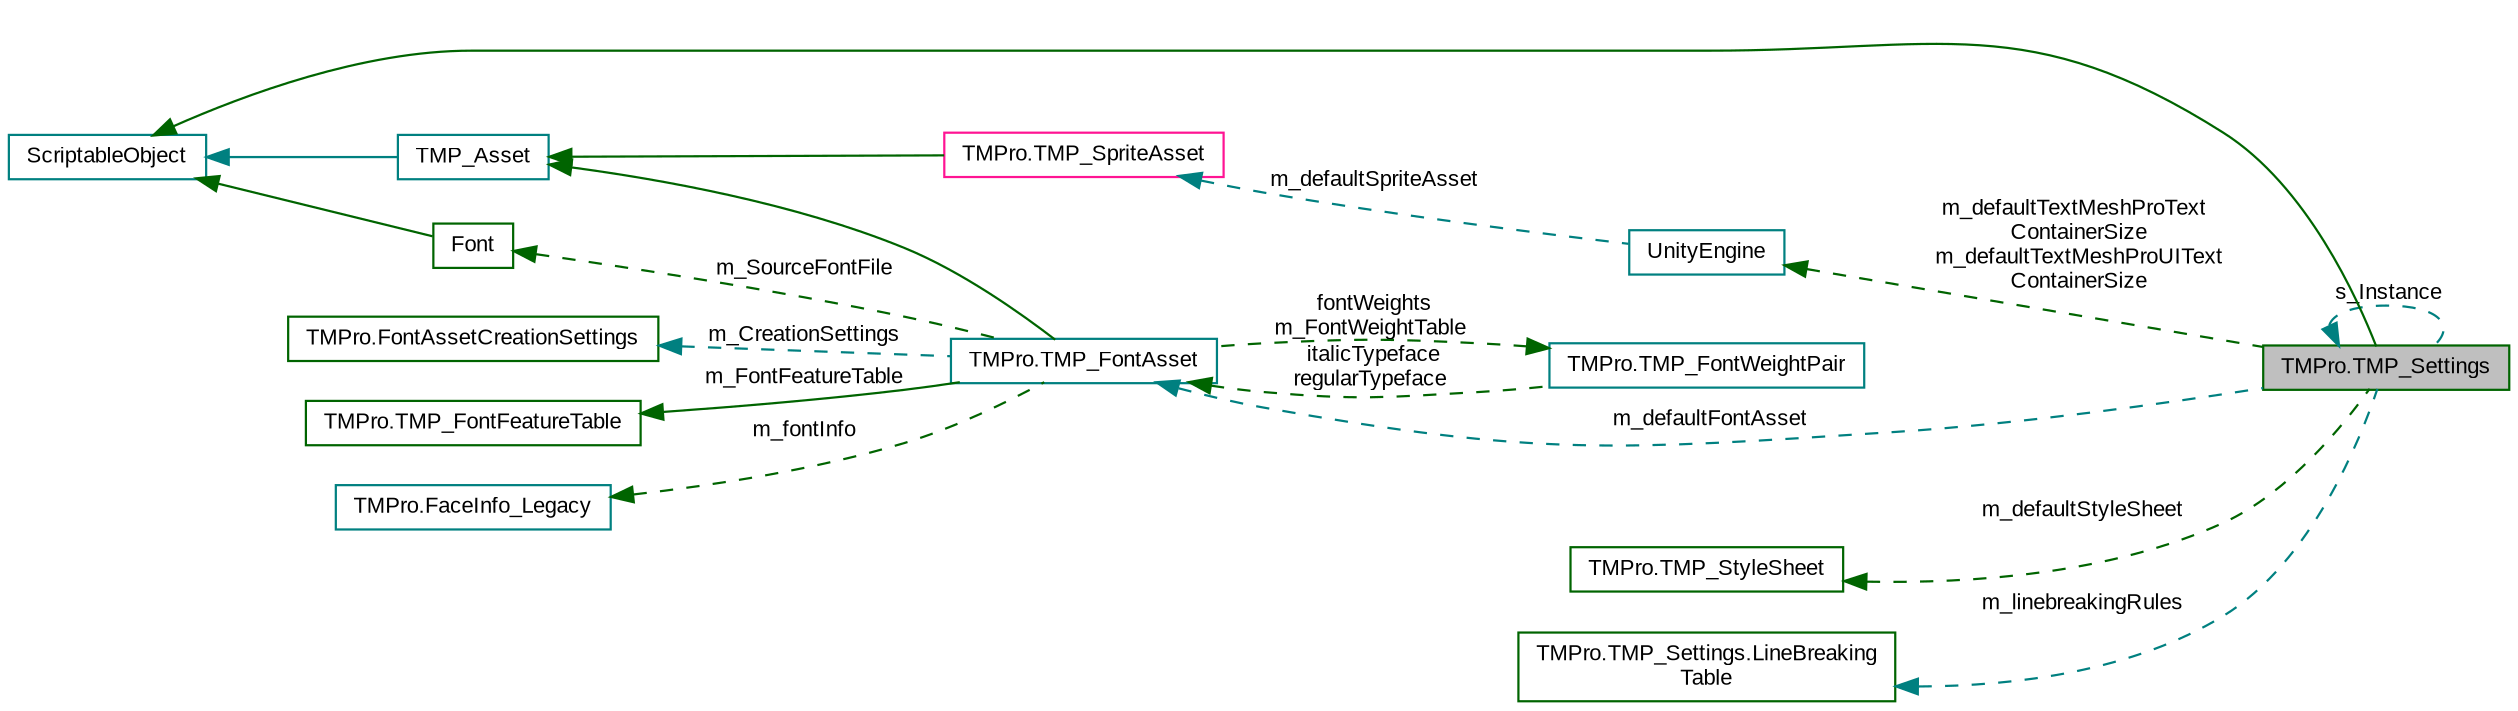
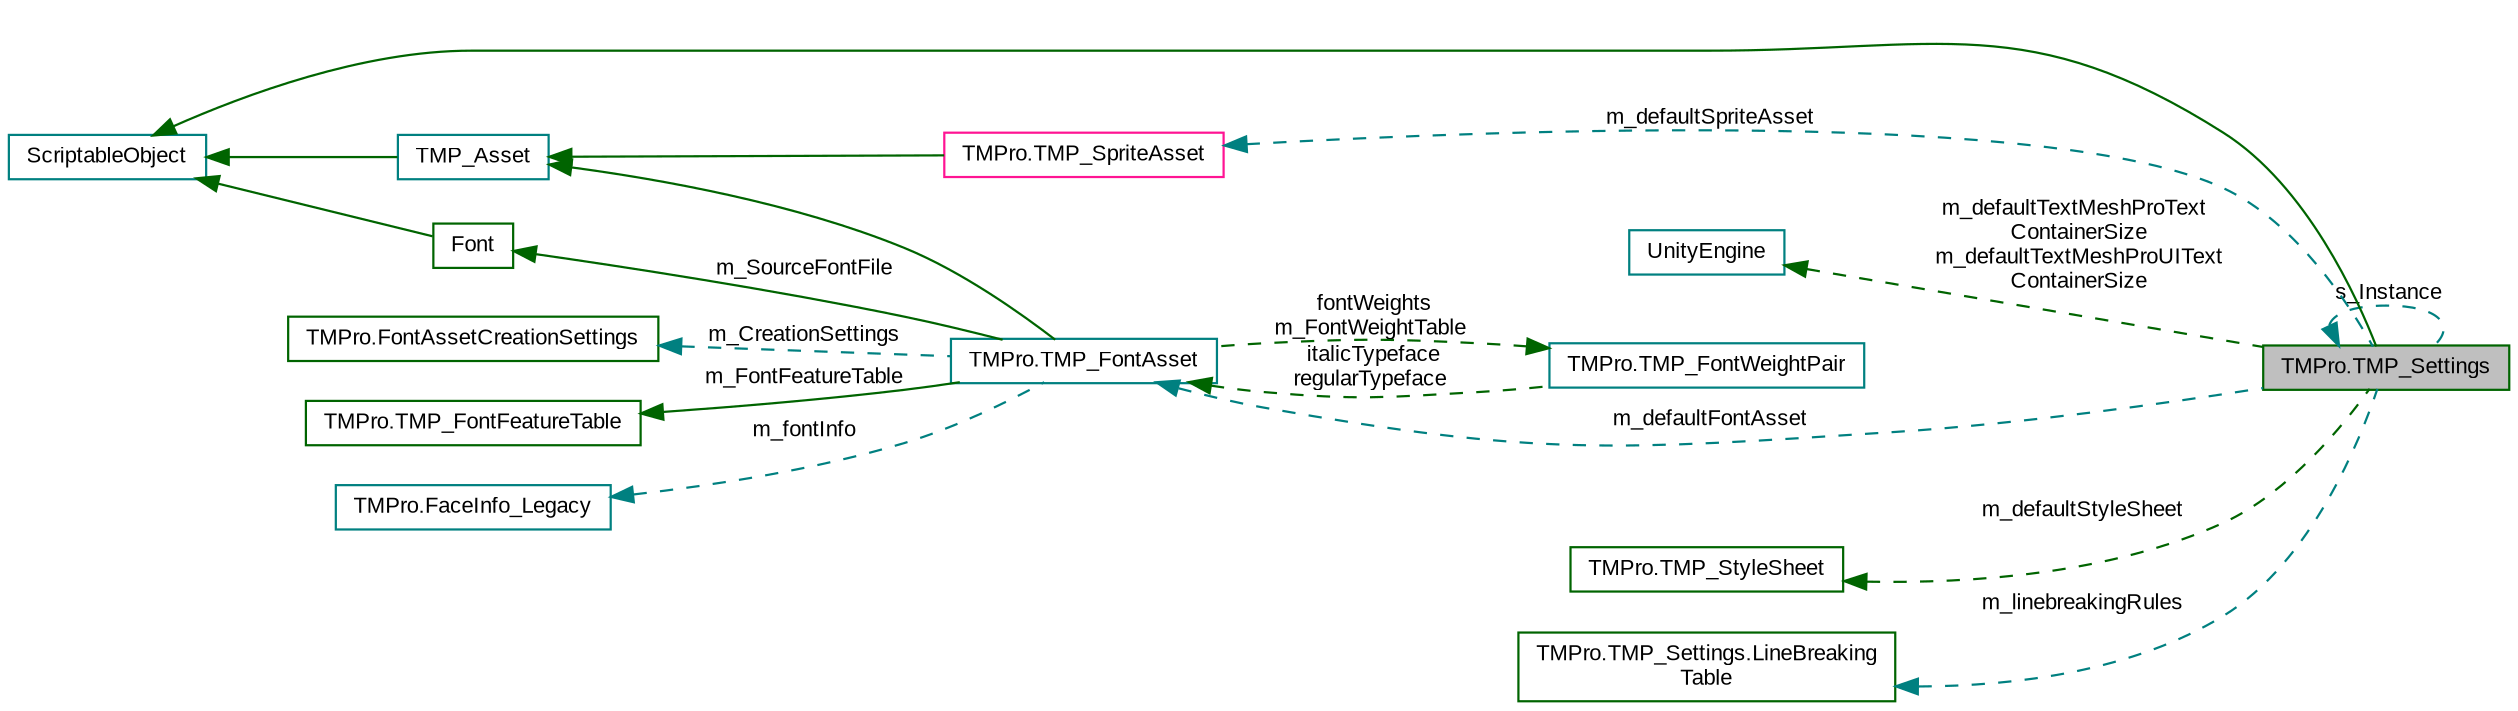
(313, 157) -> (313, 157)
(1414, 216) -> (1848, 133)
(770, 291) -> (770, 291)
(845, 459) -> (845, 459)
